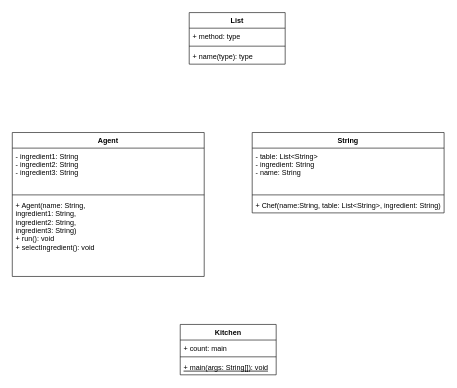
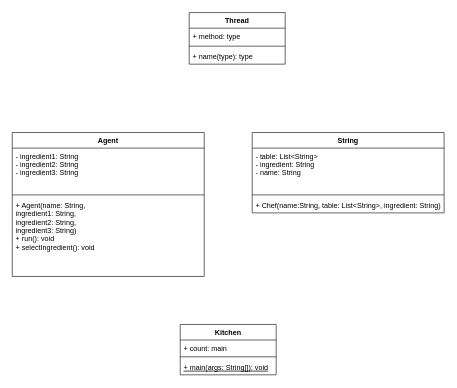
(237, 20) -> (237, 20)
